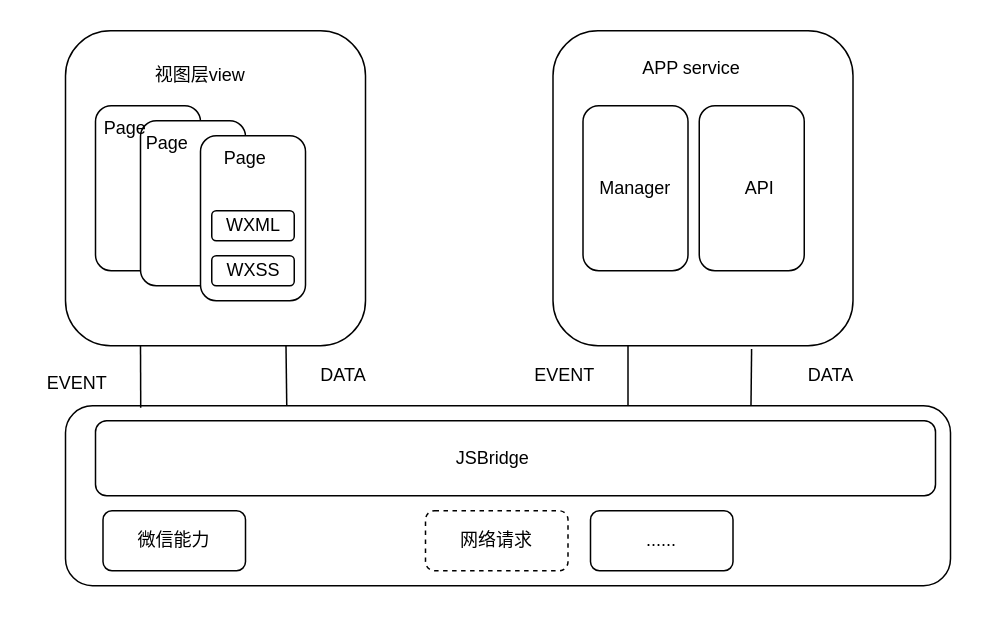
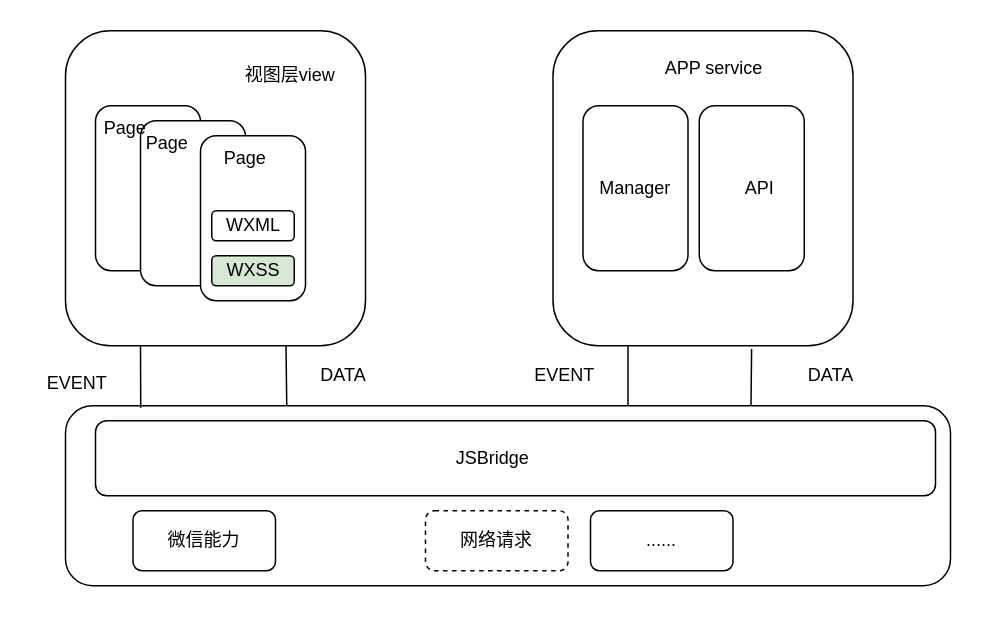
(692, 68) -> (714, 68)
(200, 76) -> (290, 76)
(253, 271) -> (253, 271)
(174, 541) -> (204, 541)
